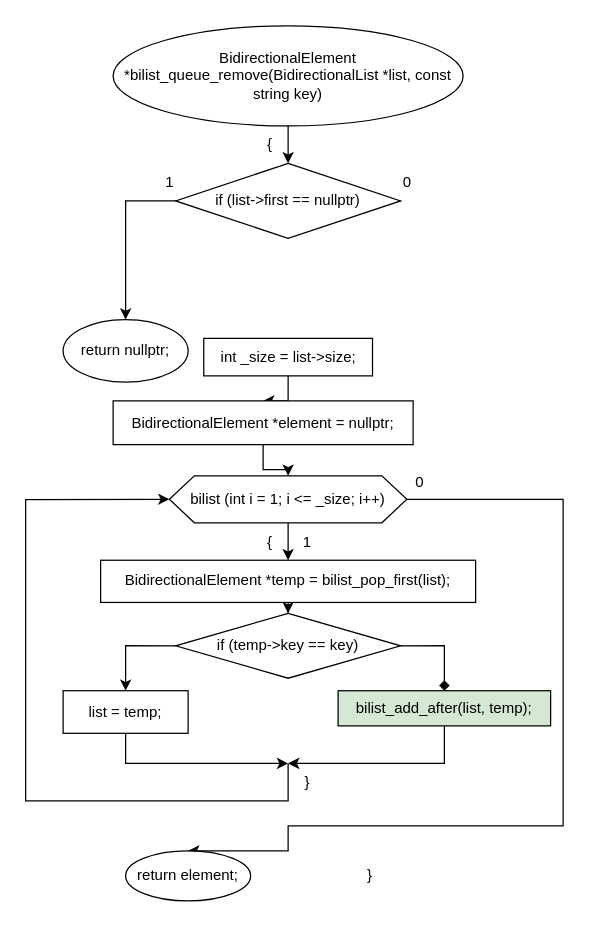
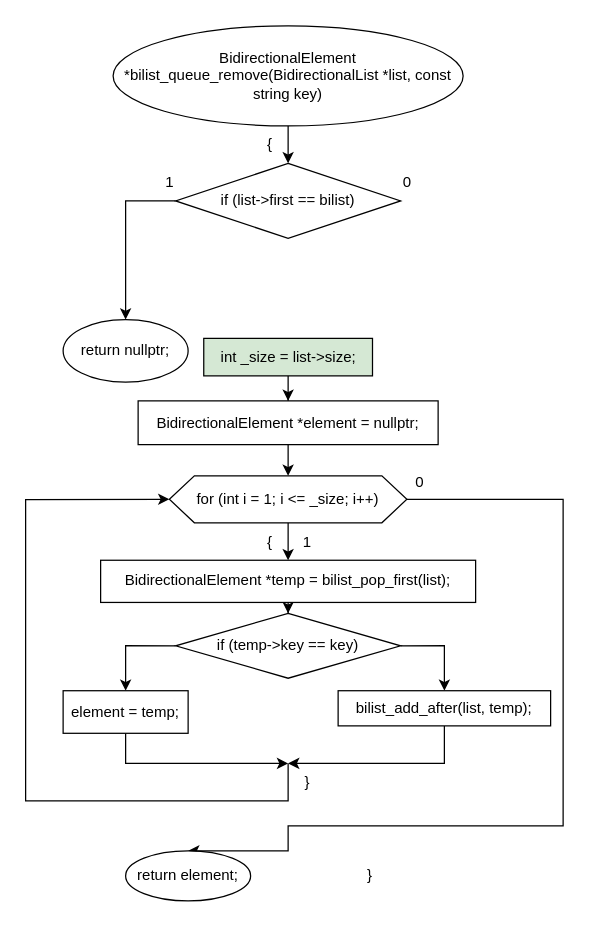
(288, 201) -> (288, 201)
(288, 357) -> (288, 357)
(263, 423) -> (288, 423)
(288, 499) -> (288, 499)
(444, 680) -> (444, 681)
(444, 708) -> (444, 708)
(126, 712) -> (126, 712)
